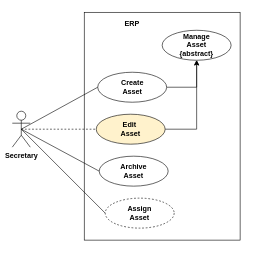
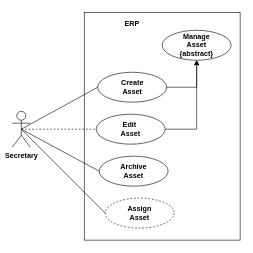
(131, 129) -> (131, 129)
